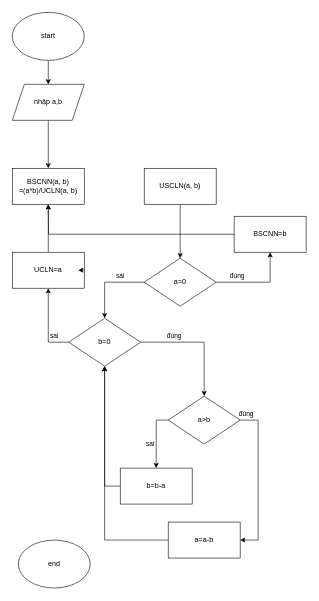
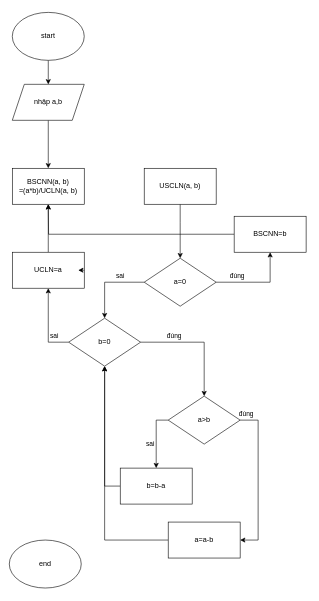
(54, 564) -> (45, 564)
